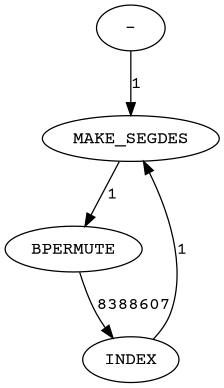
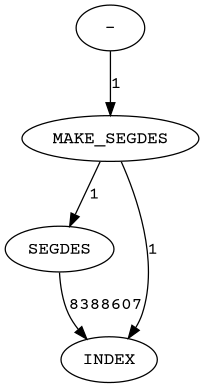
(74, 249) -> (60, 249)
(176, 257) -> (146, 244)
